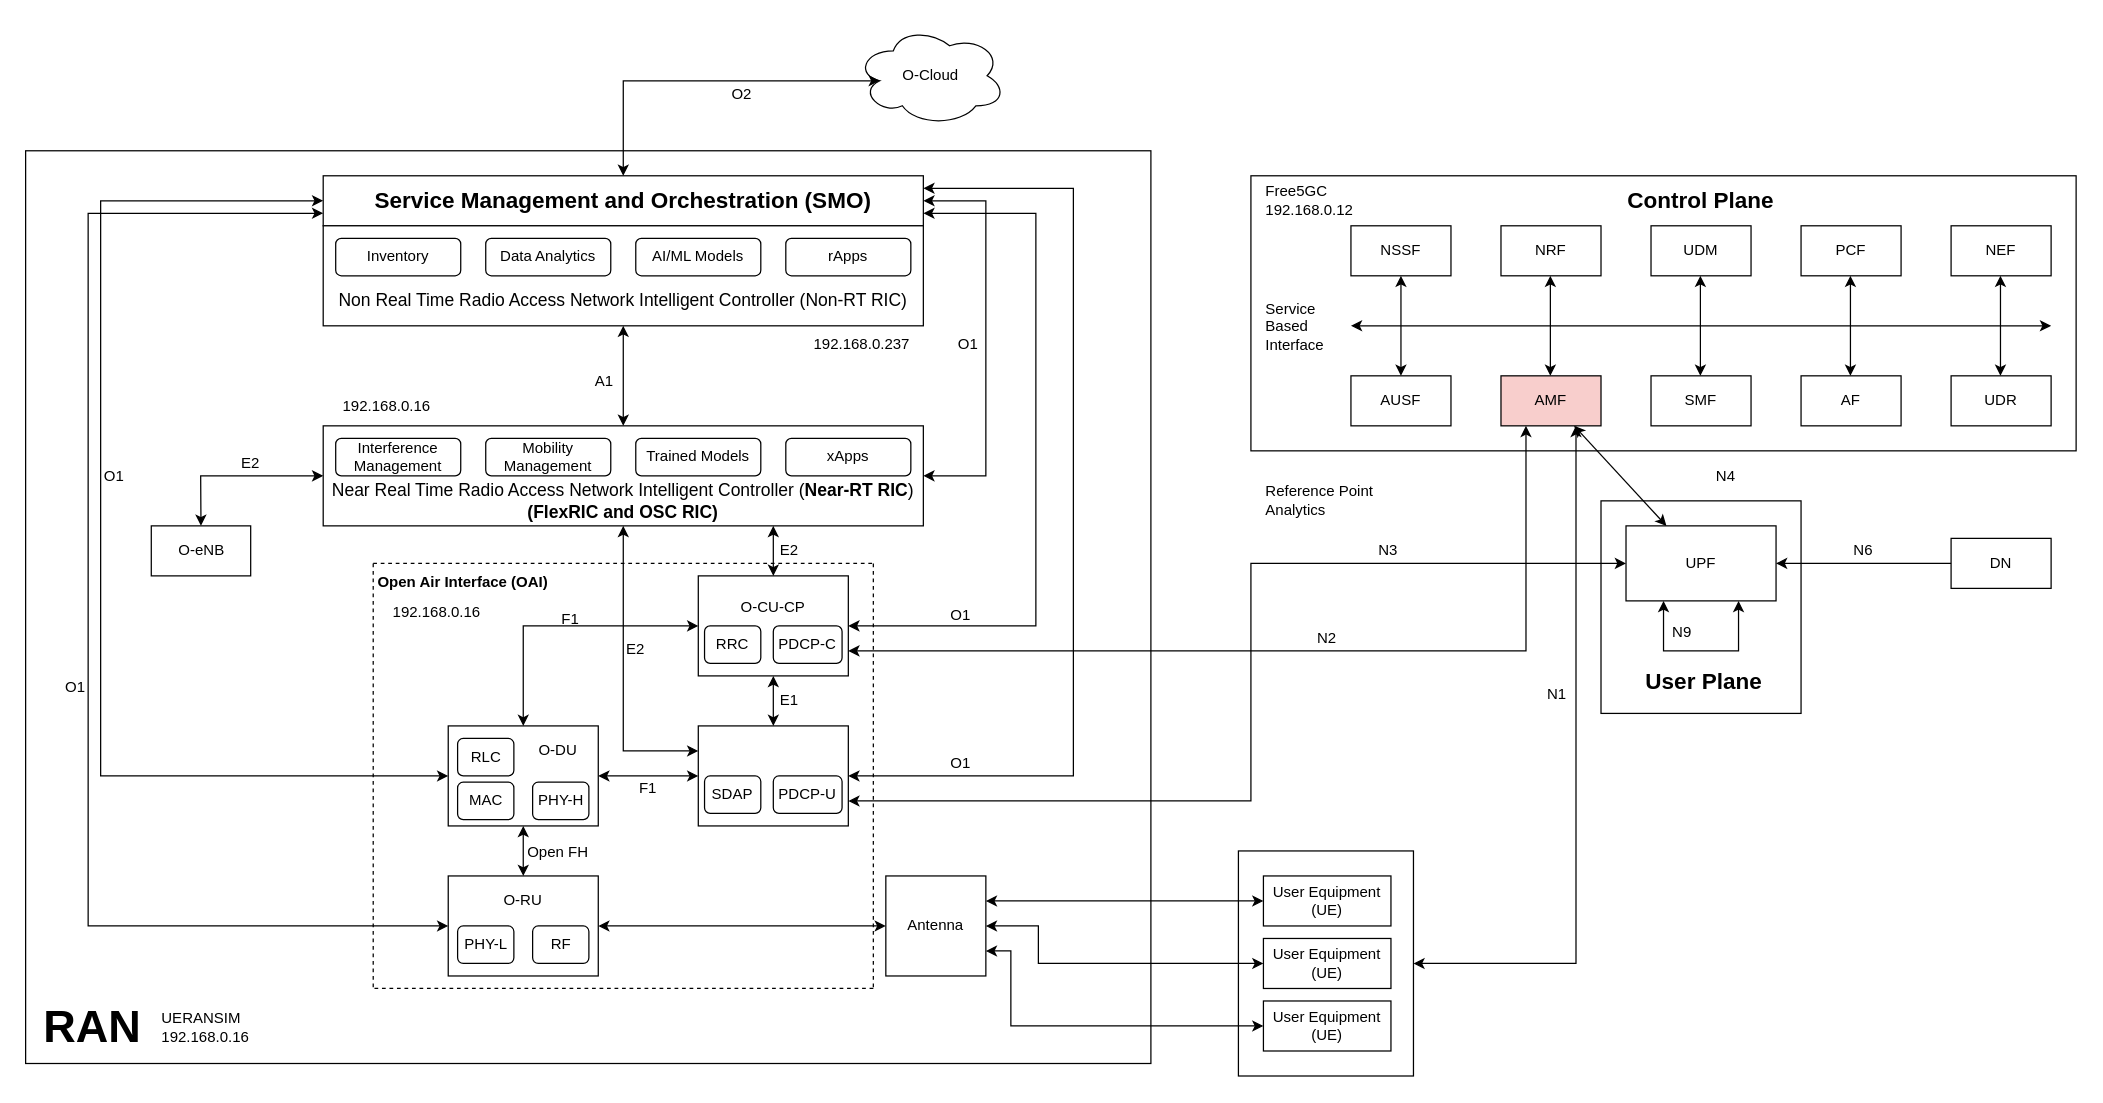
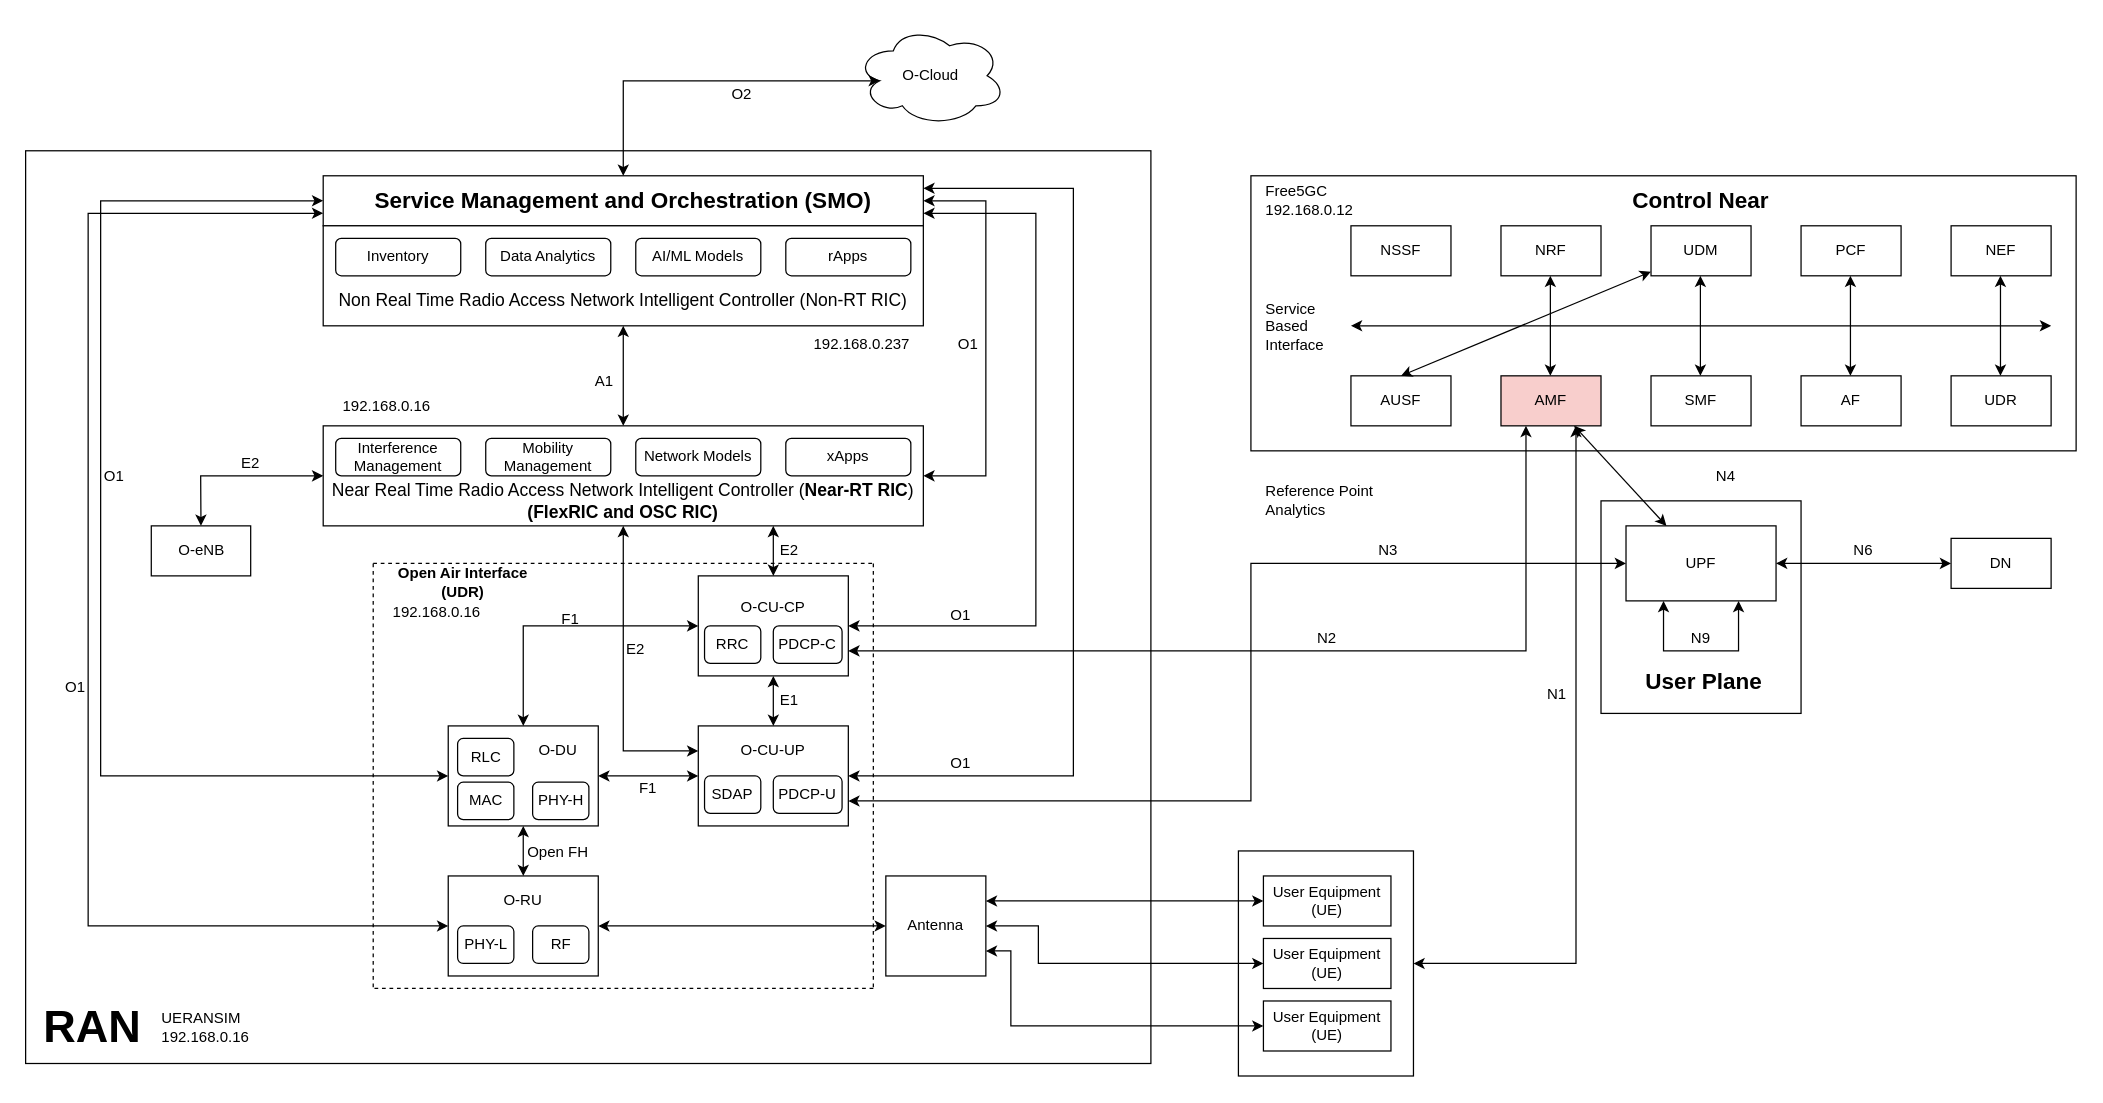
(1701, 201) -> (1701, 201)
(1401, 328) -> (1585, 299)
(698, 457) -> (698, 457)
(1944, 563) -> (1941, 563)
(463, 582) -> (463, 582)
(1682, 632) -> (1701, 638)
none -> (773, 751)
